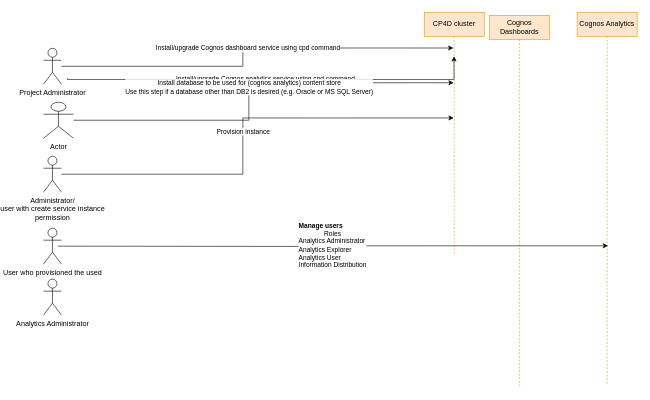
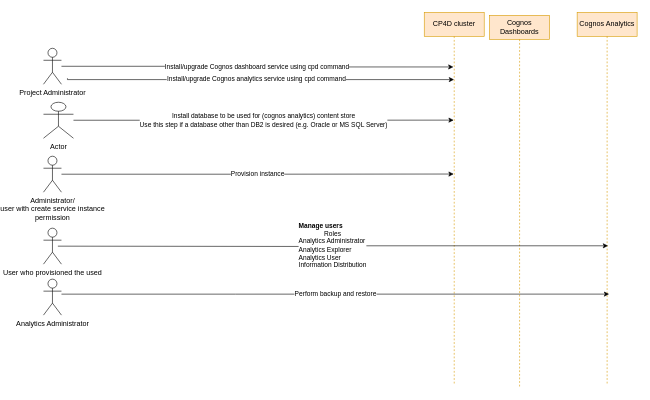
(455, 134) -> (455, 198)
none -> (335, 294)
